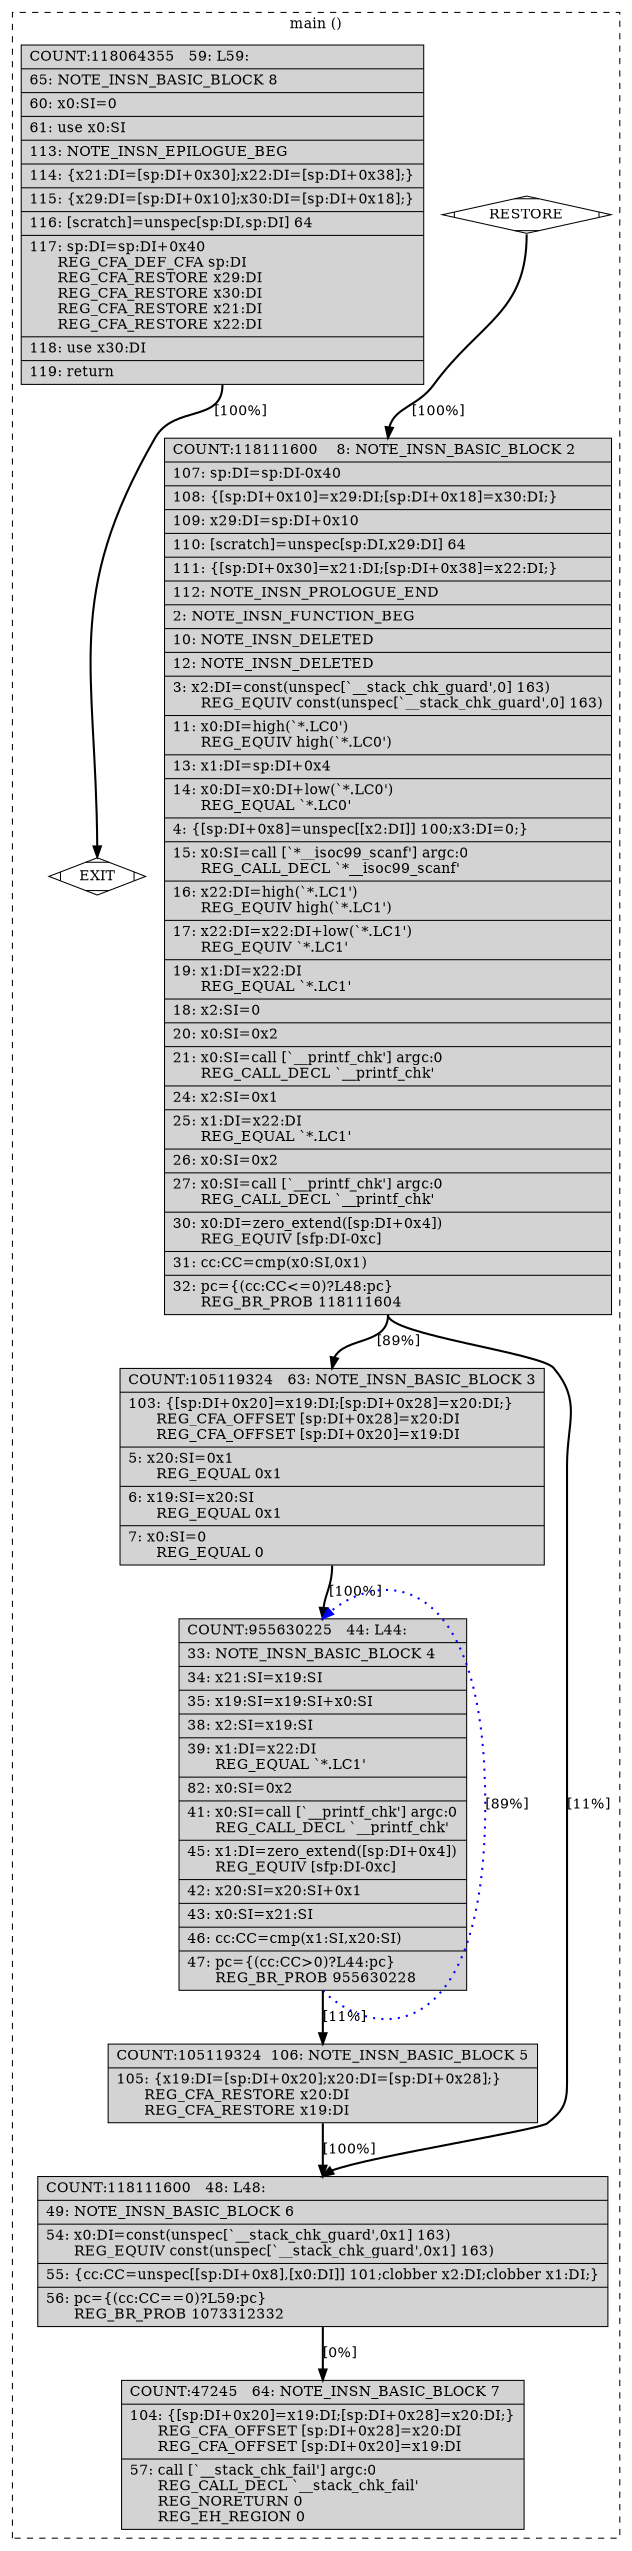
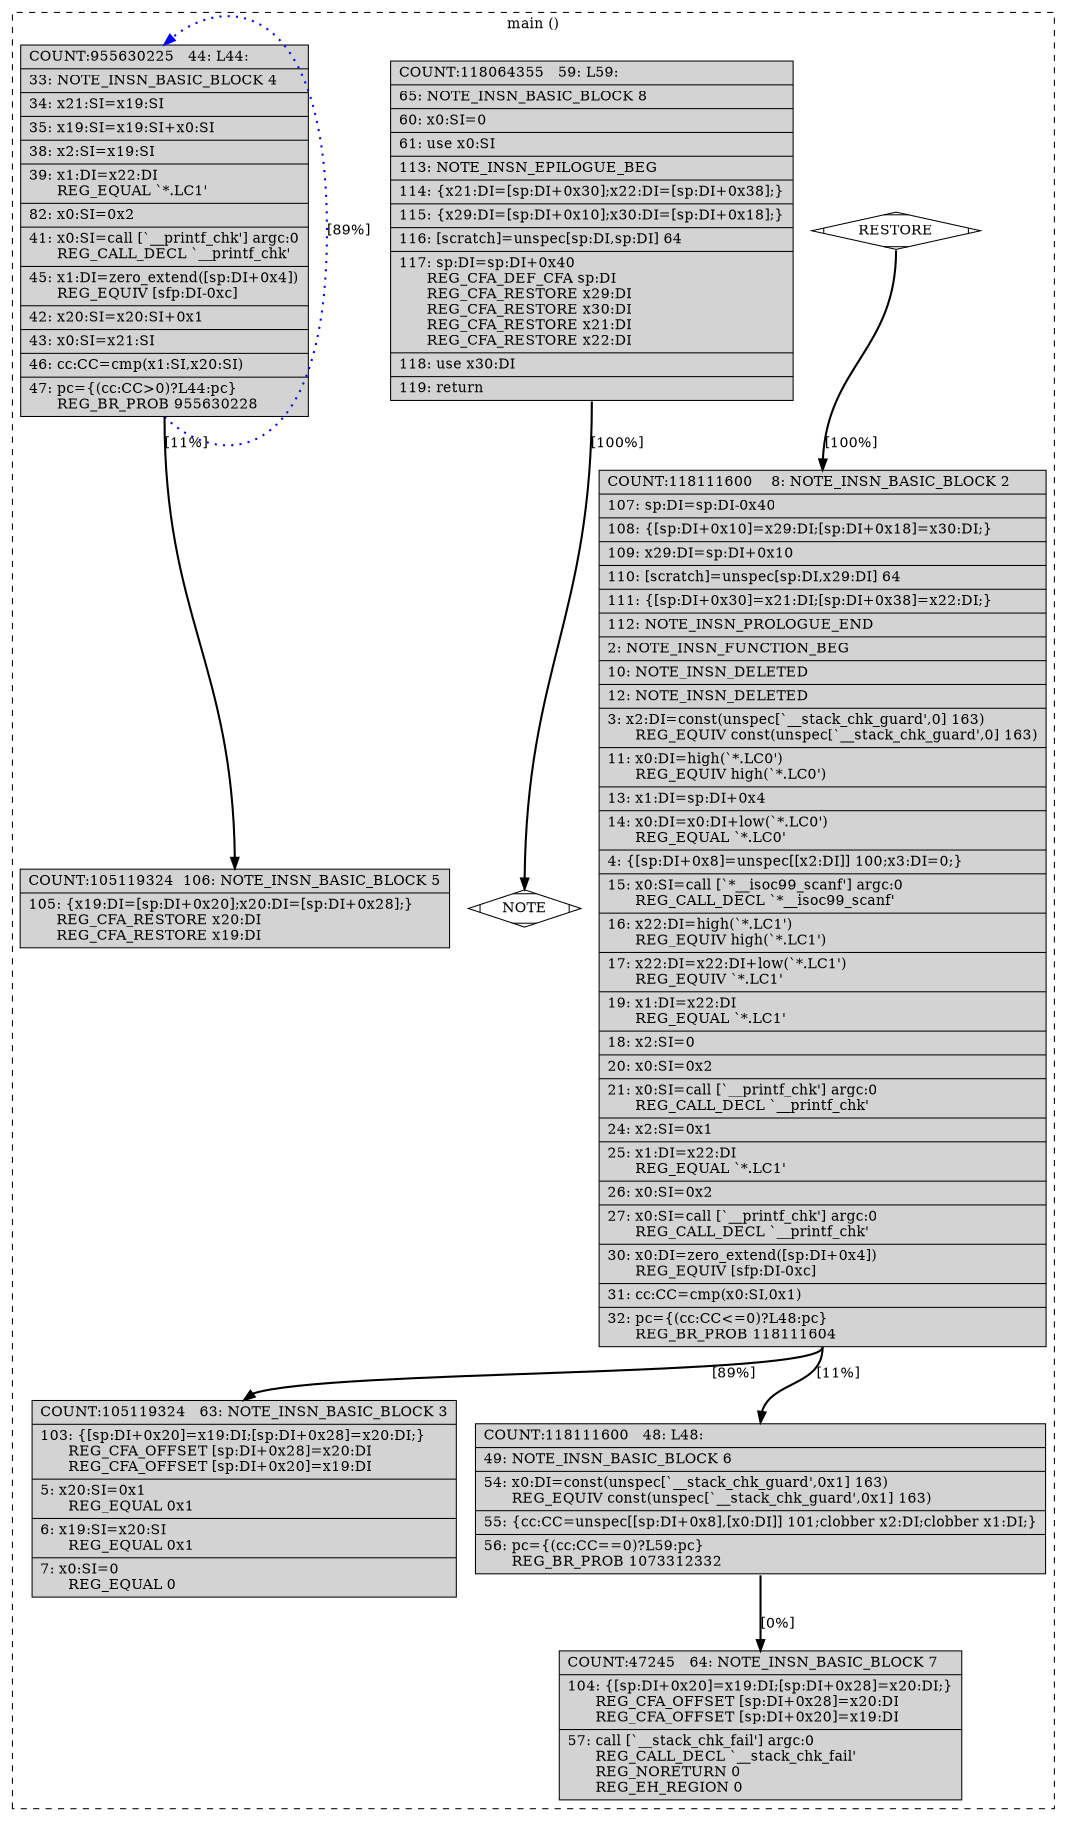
(97, 876) -> (525, 908)
(329, 1587) -> none
(323, 2144) -> none
